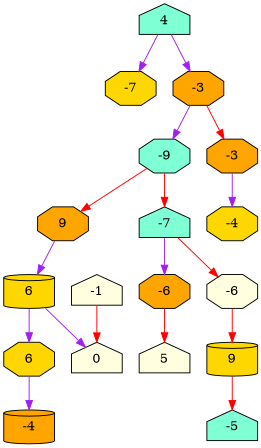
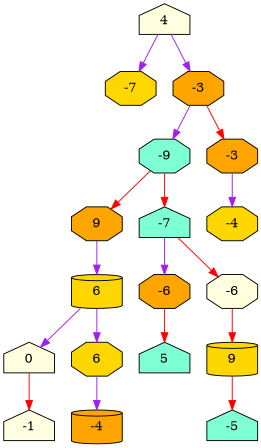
(165, 21) -> (165, 21)
(97, 319) -> (29, 387)
(165, 359) -> (165, 359)
